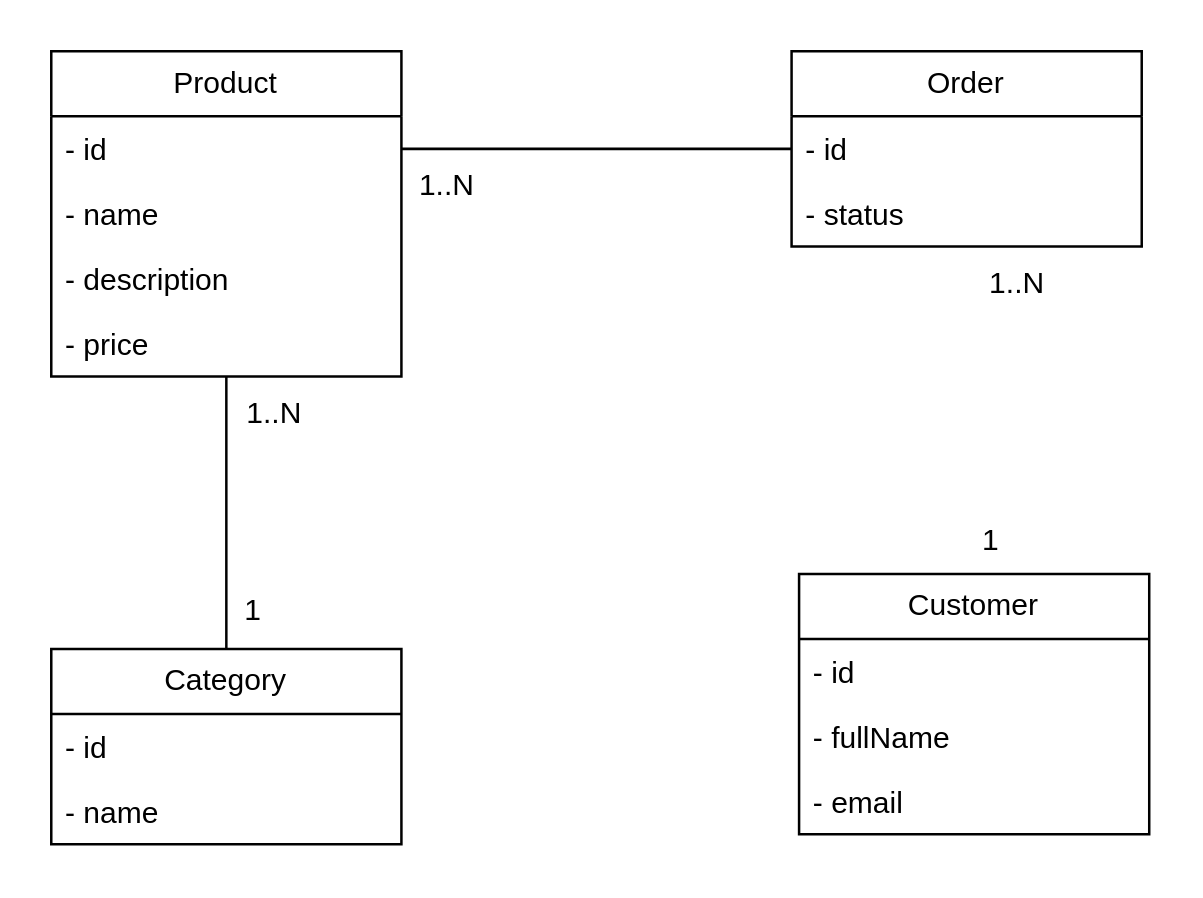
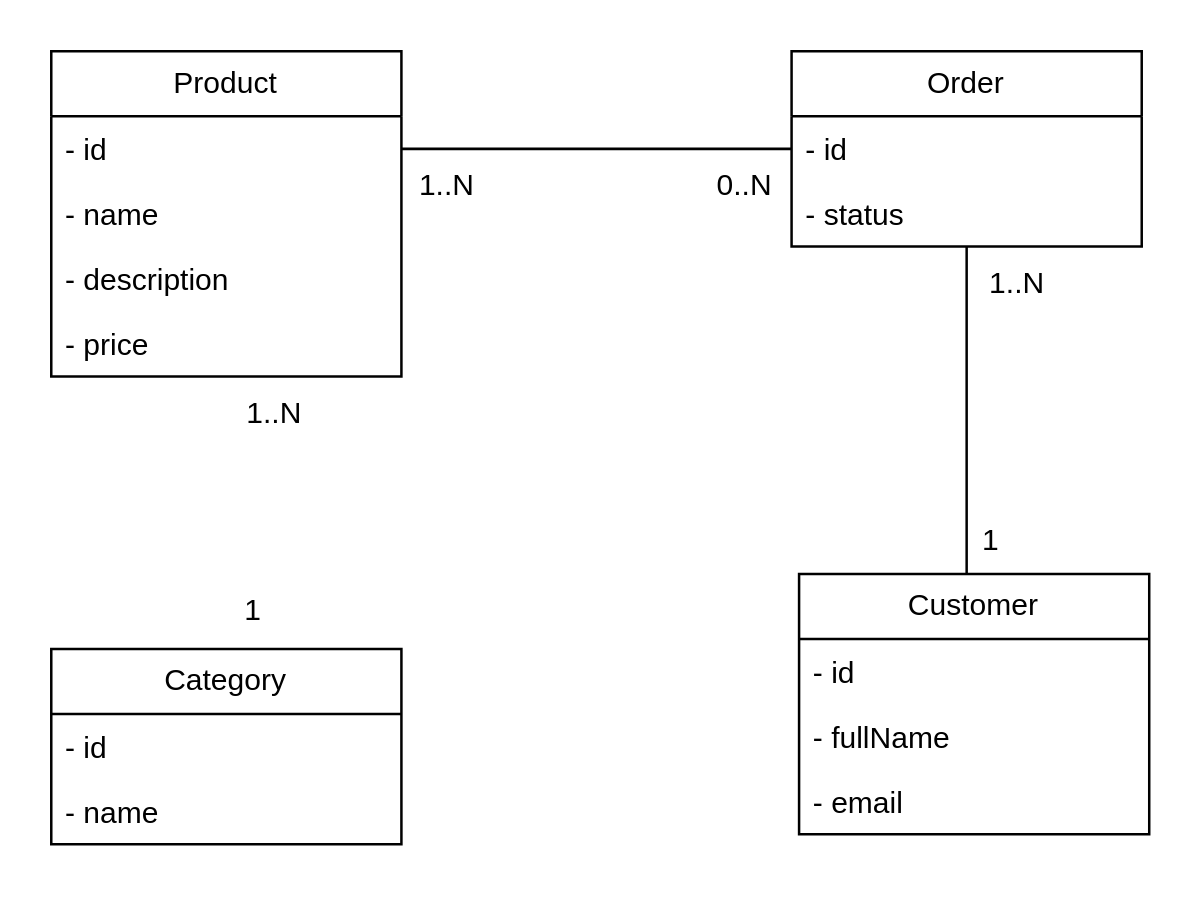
none -> (745, 186)
none -> (966, 408)
(226, 510) -> none
